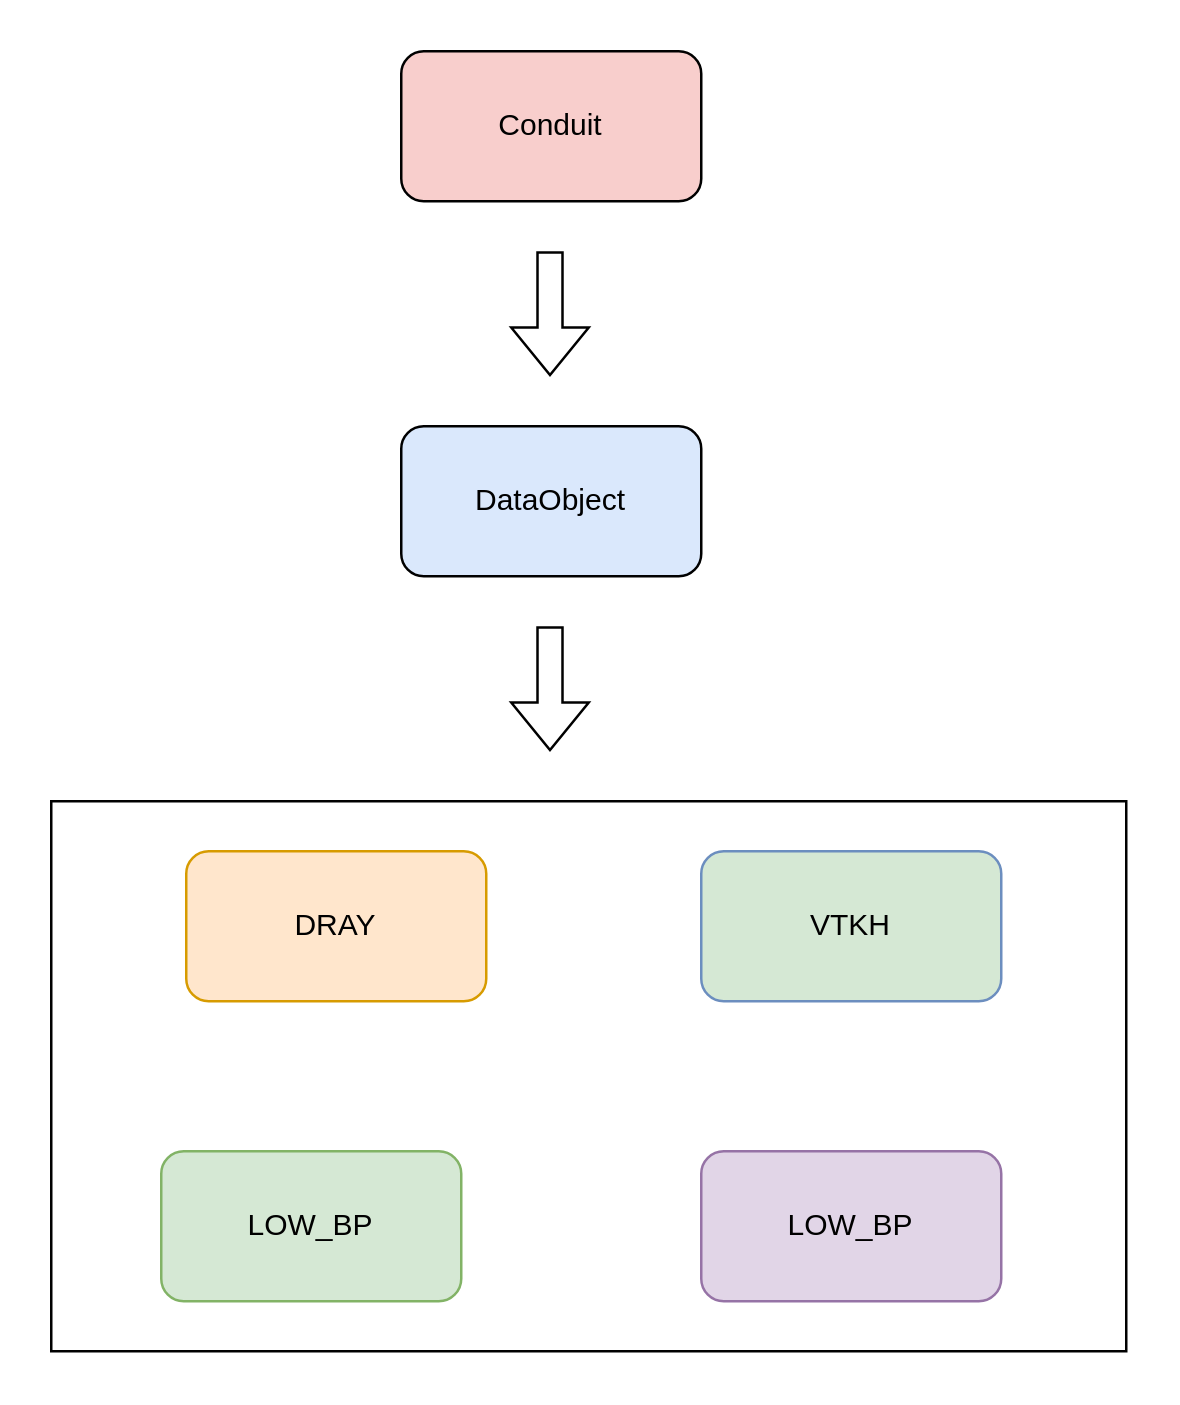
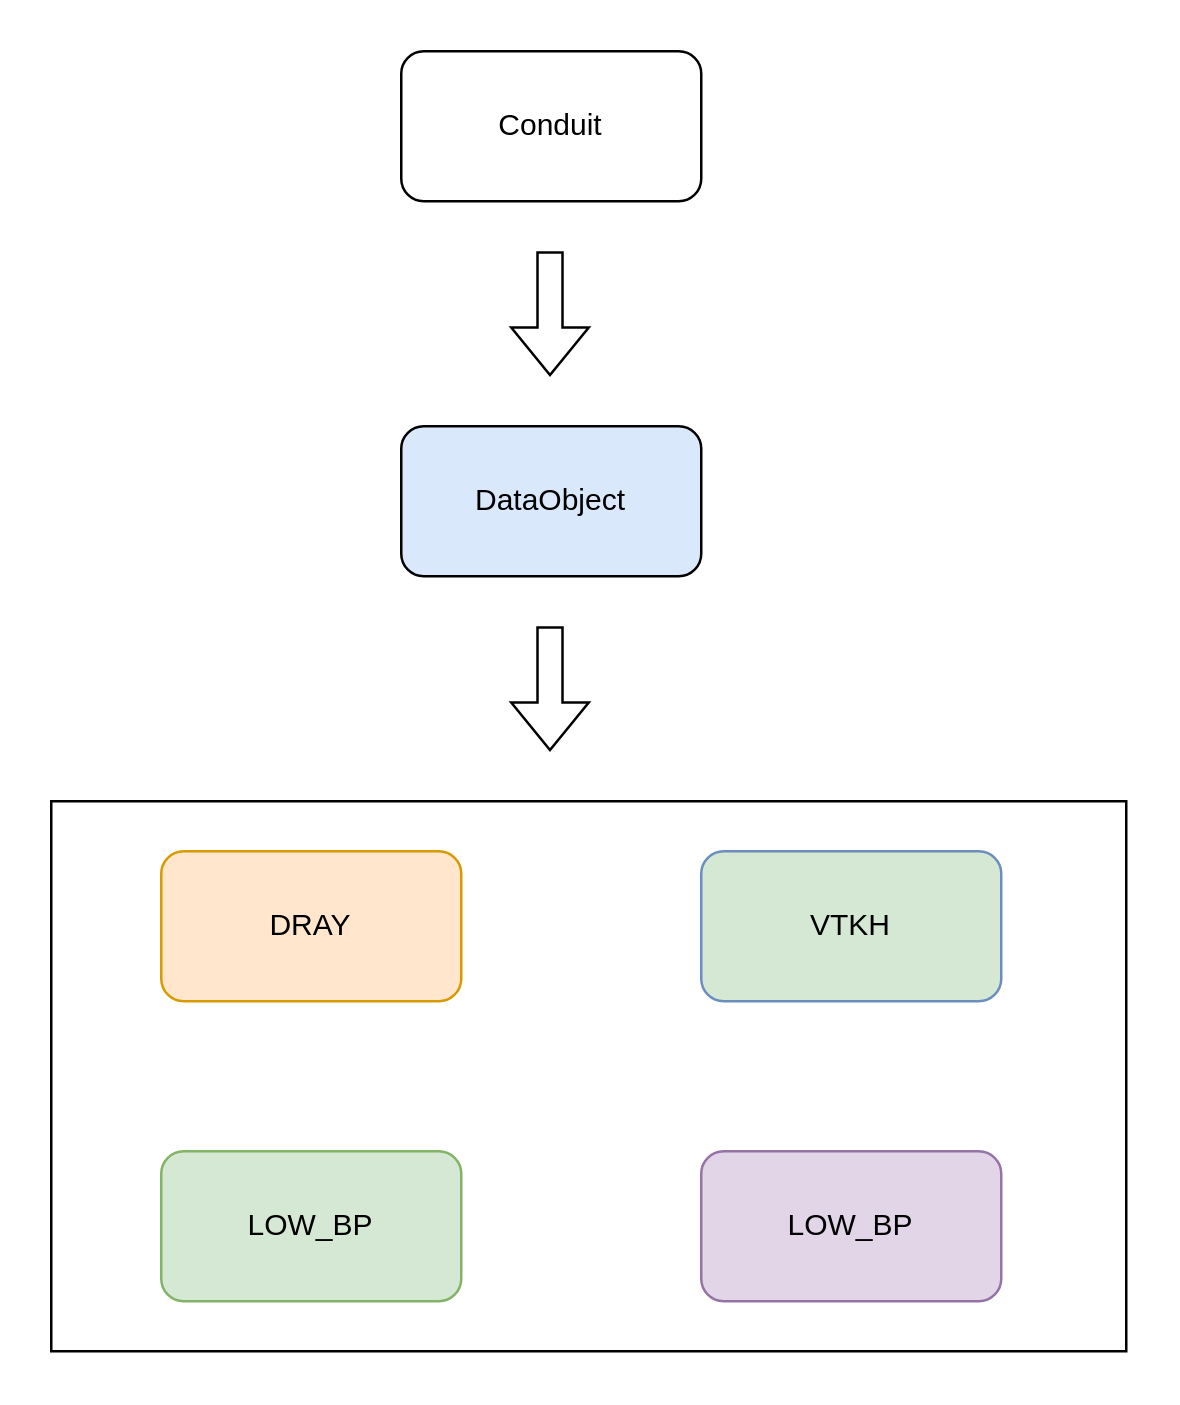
(551, 126) -> (551, 126)
(336, 926) -> (311, 926)
